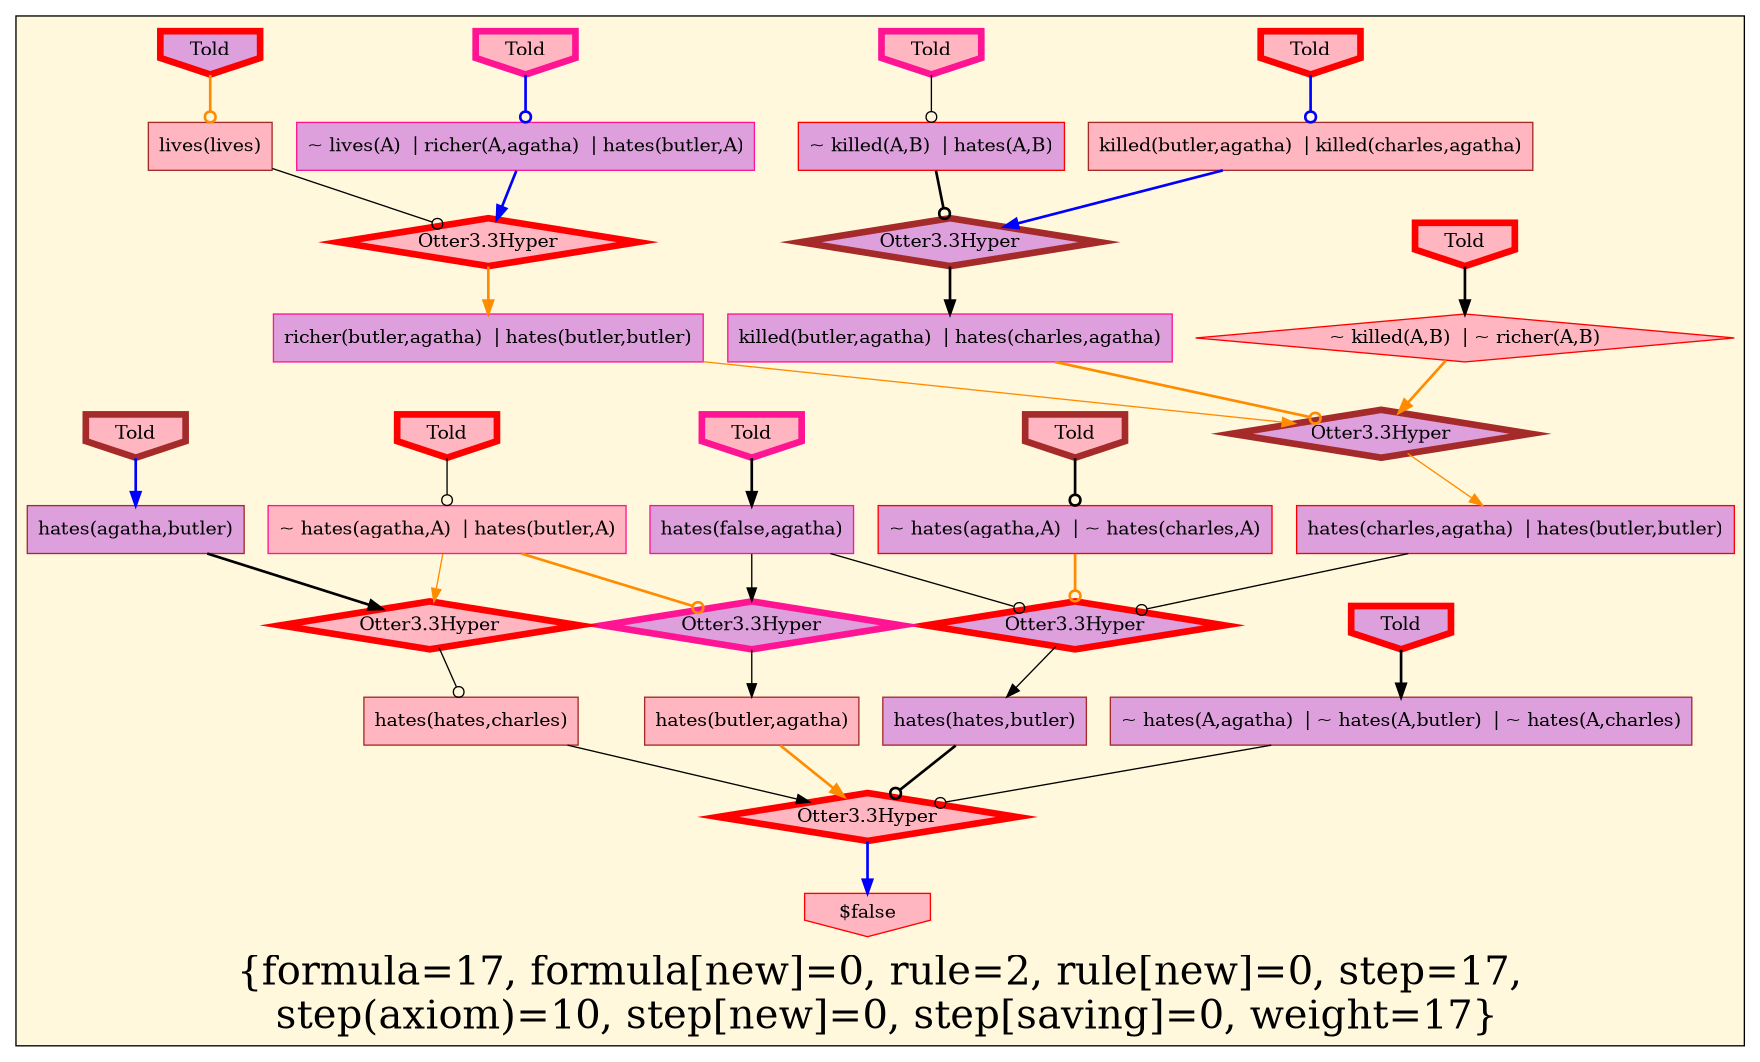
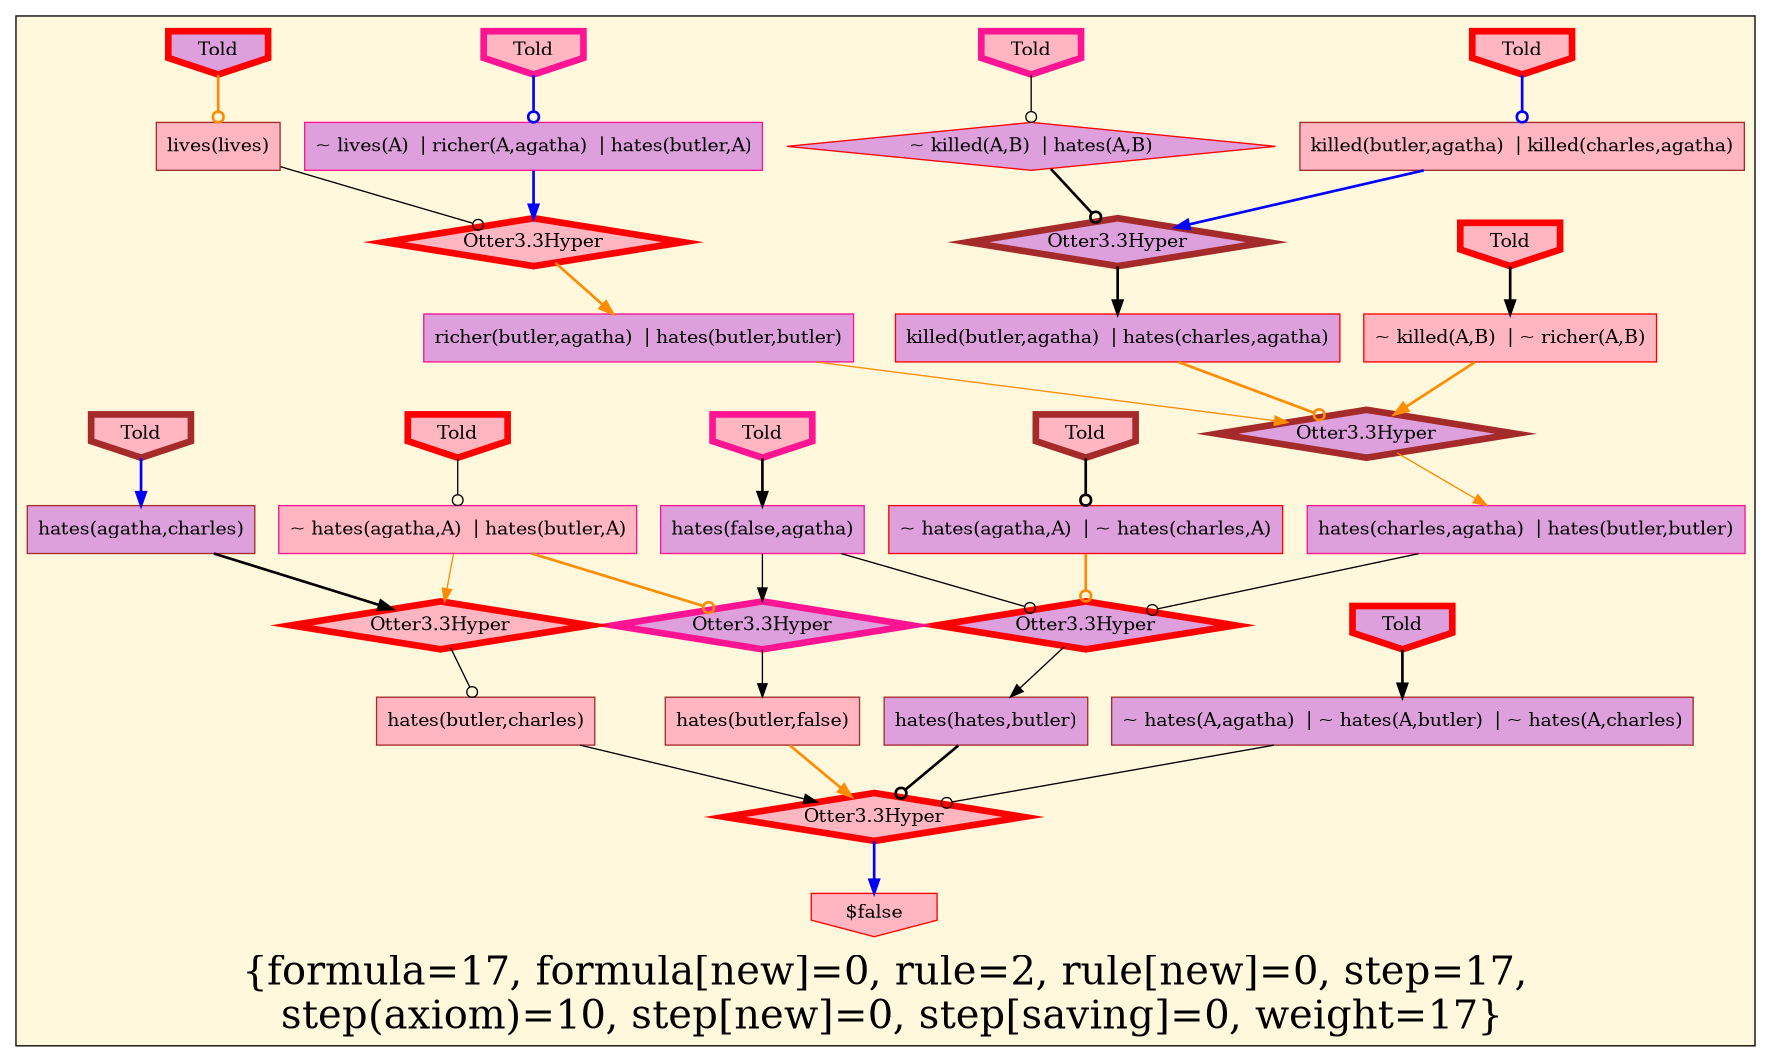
(931, 146) -> (1031, 146)
(950, 338) -> (1118, 338)
(1465, 338) -> (1510, 338)
(136, 530) -> (141, 530)
(1516, 530) -> (1526, 530)
(471, 721) -> (486, 721)
(752, 721) -> (762, 721)
